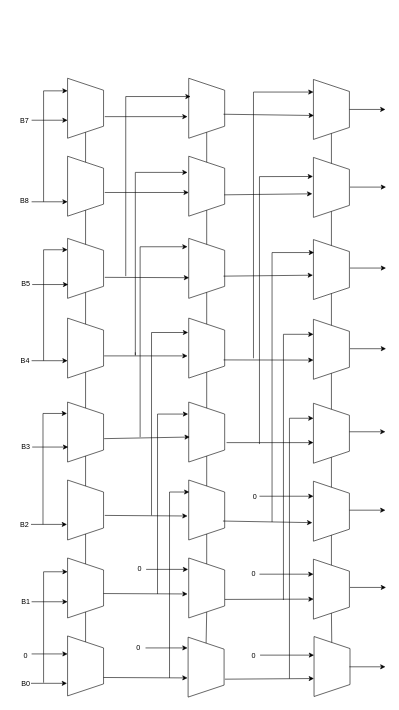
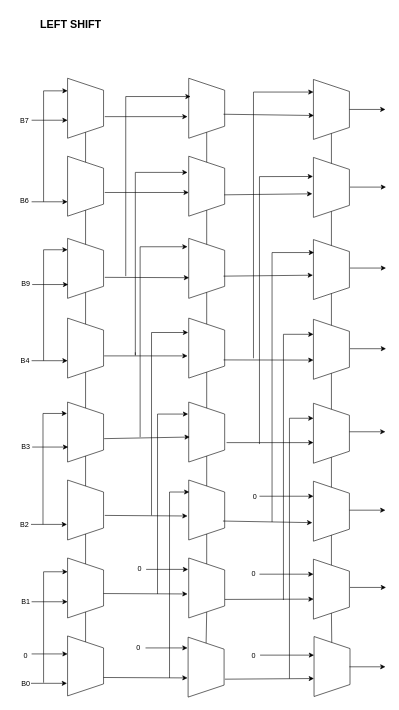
none -> (71, 24)
(25, 201) -> (25, 201)
(26, 284) -> (26, 284)
